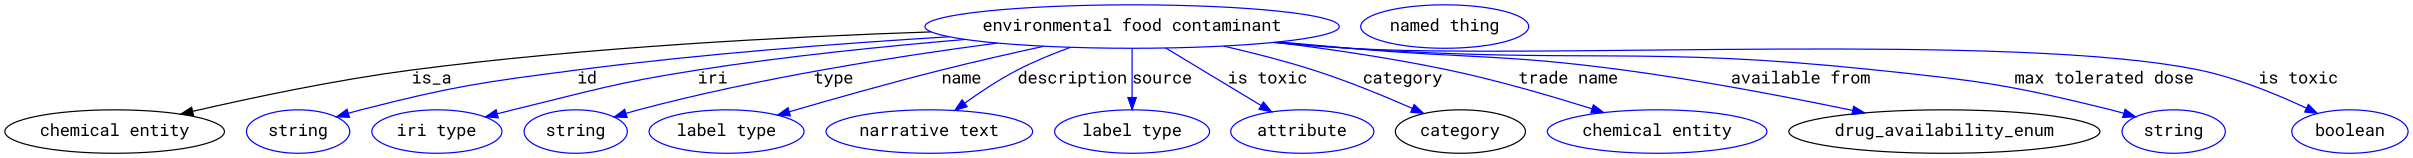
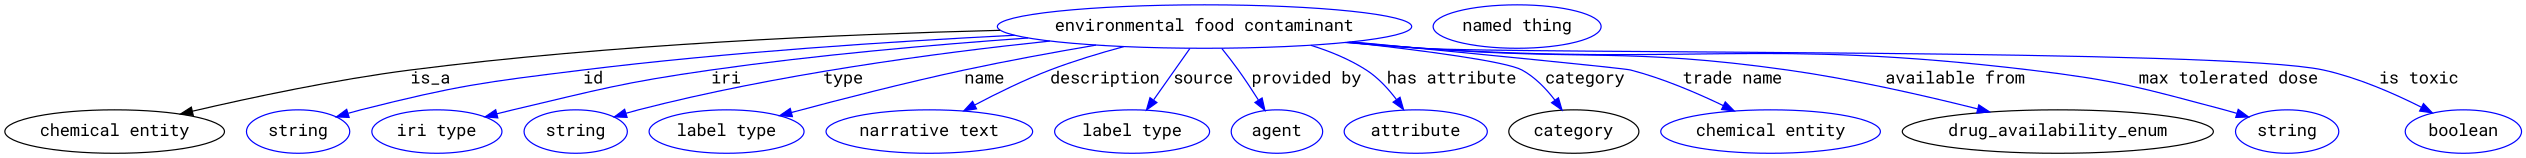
(1268, 79) -> (1452, 79)
none -> (1277, 132)
